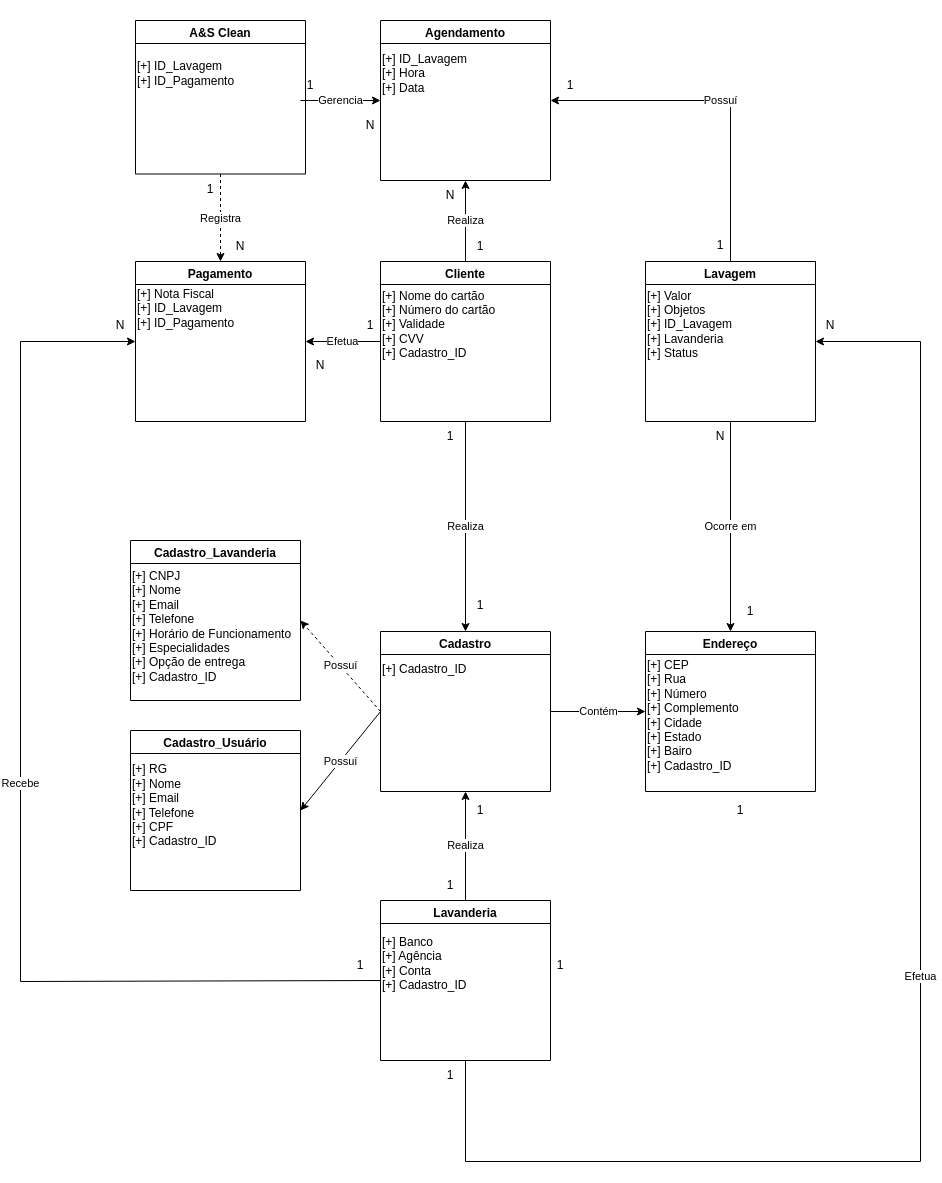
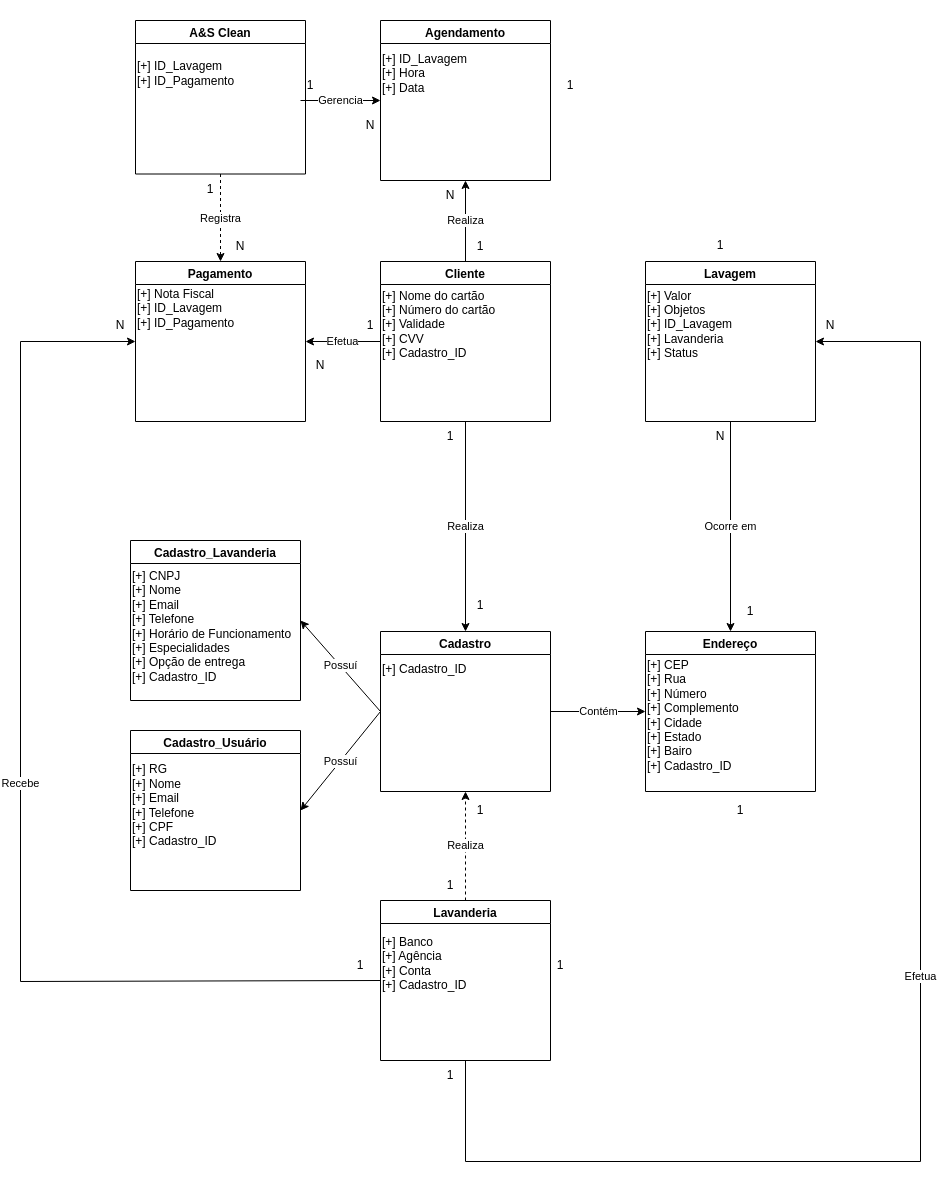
(724, 101) -> none
(361, 690) -> (361, 690)
(466, 875) -> (466, 875)
